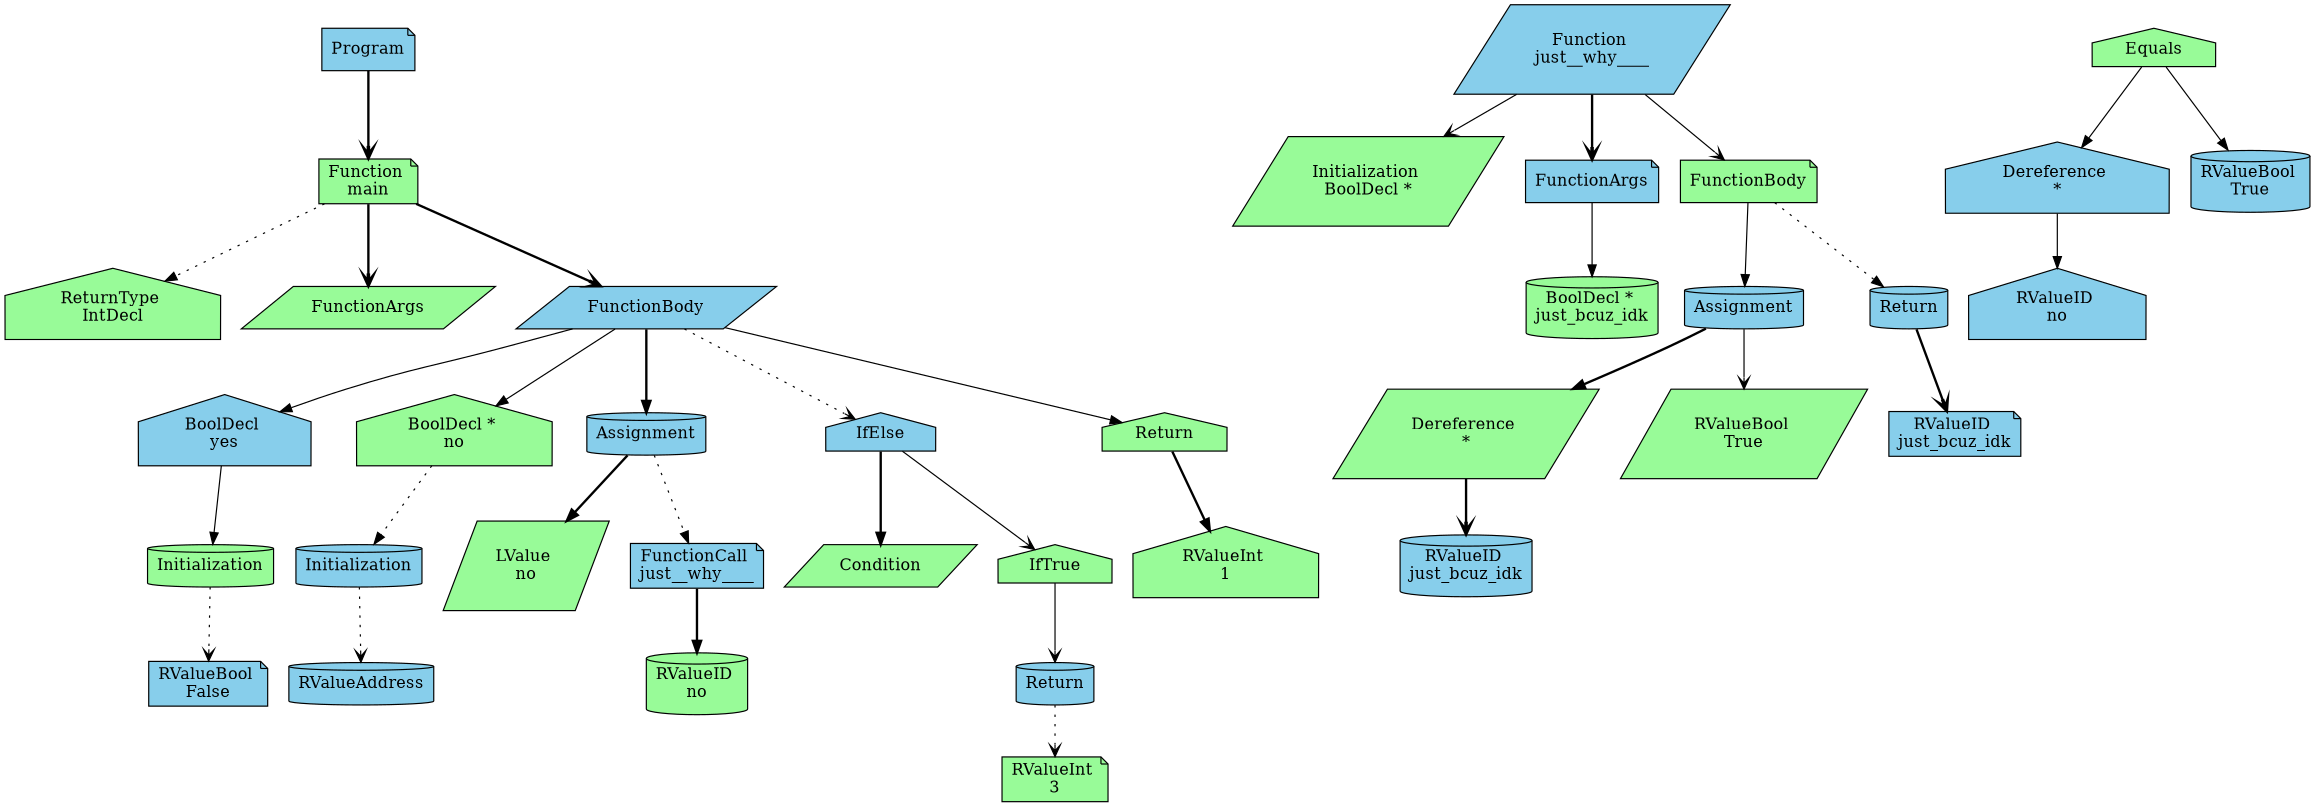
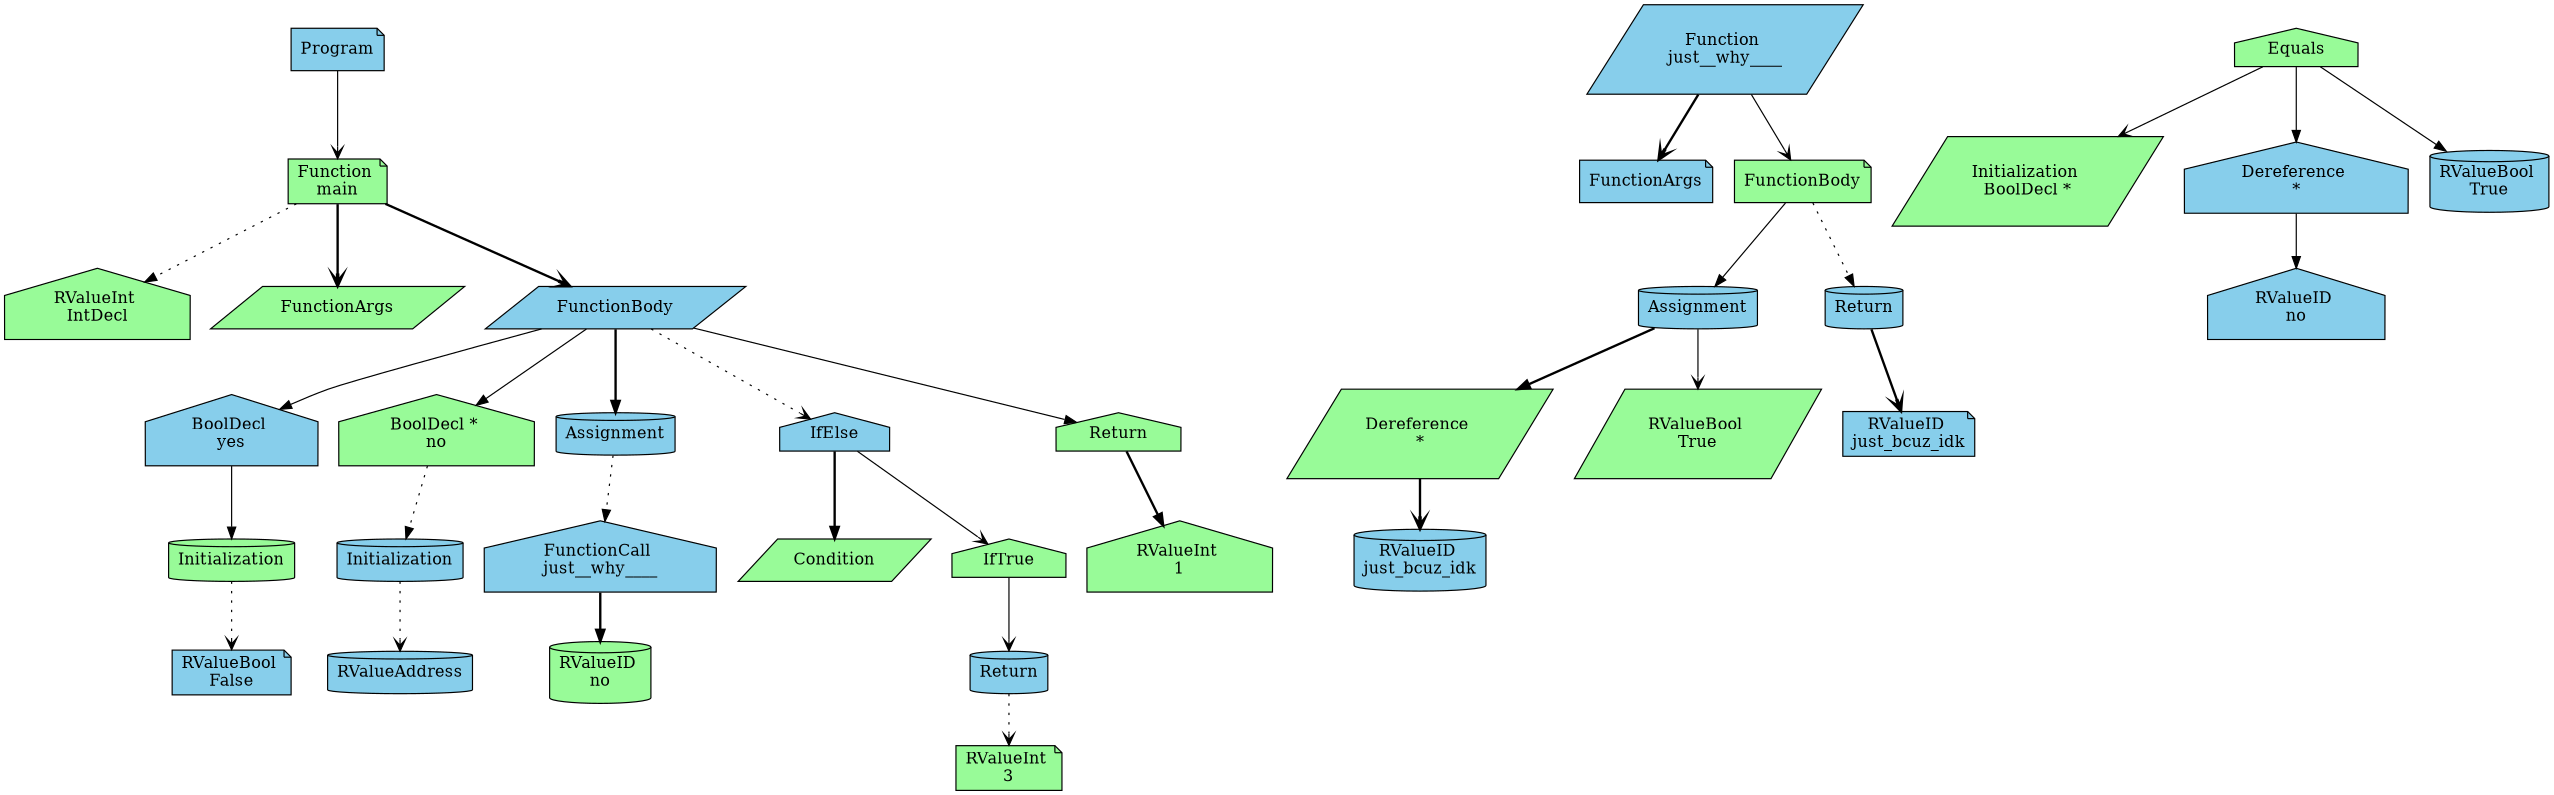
(368, 109) -> (338, 109)
(1486, 112) -> (2196, 99)
(113, 308) -> (97, 308)
(1592, 308) -> none
(526, 566) -> none
(697, 566) -> (600, 560)
